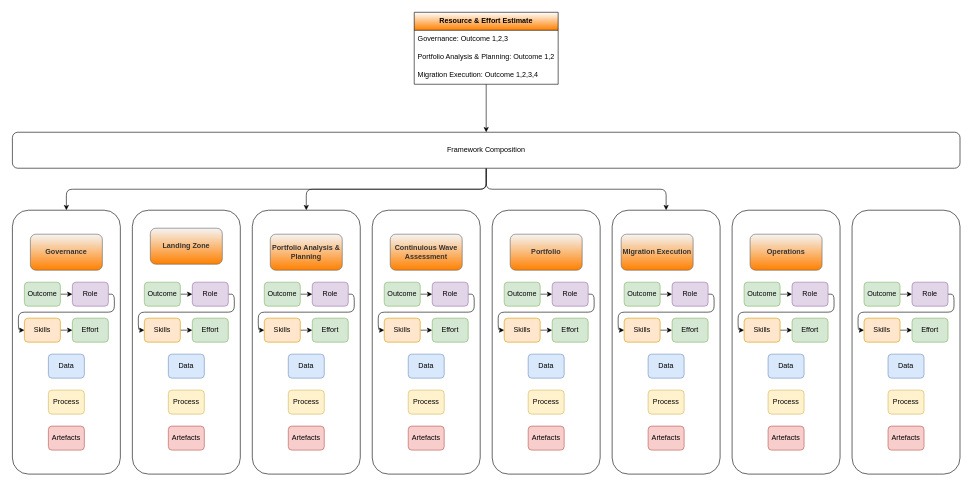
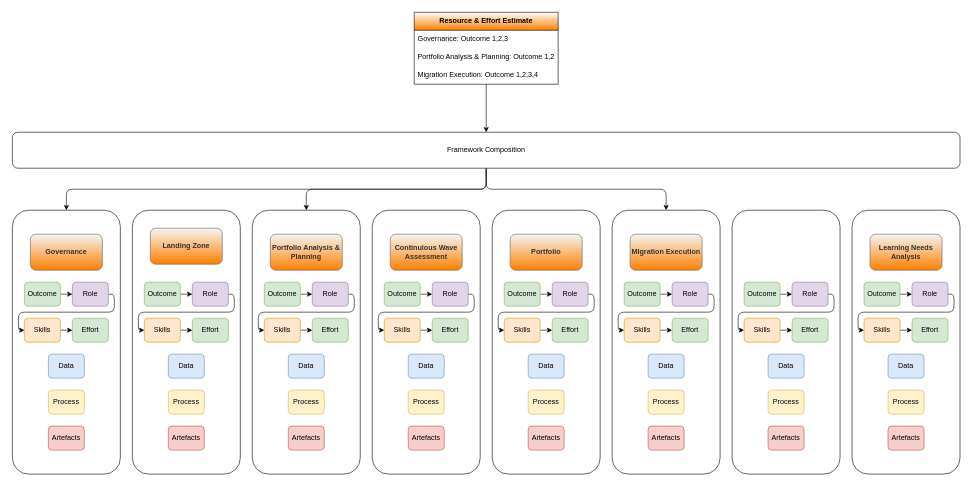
(657, 252) -> (666, 252)
(786, 252) -> none
none -> (906, 252)
